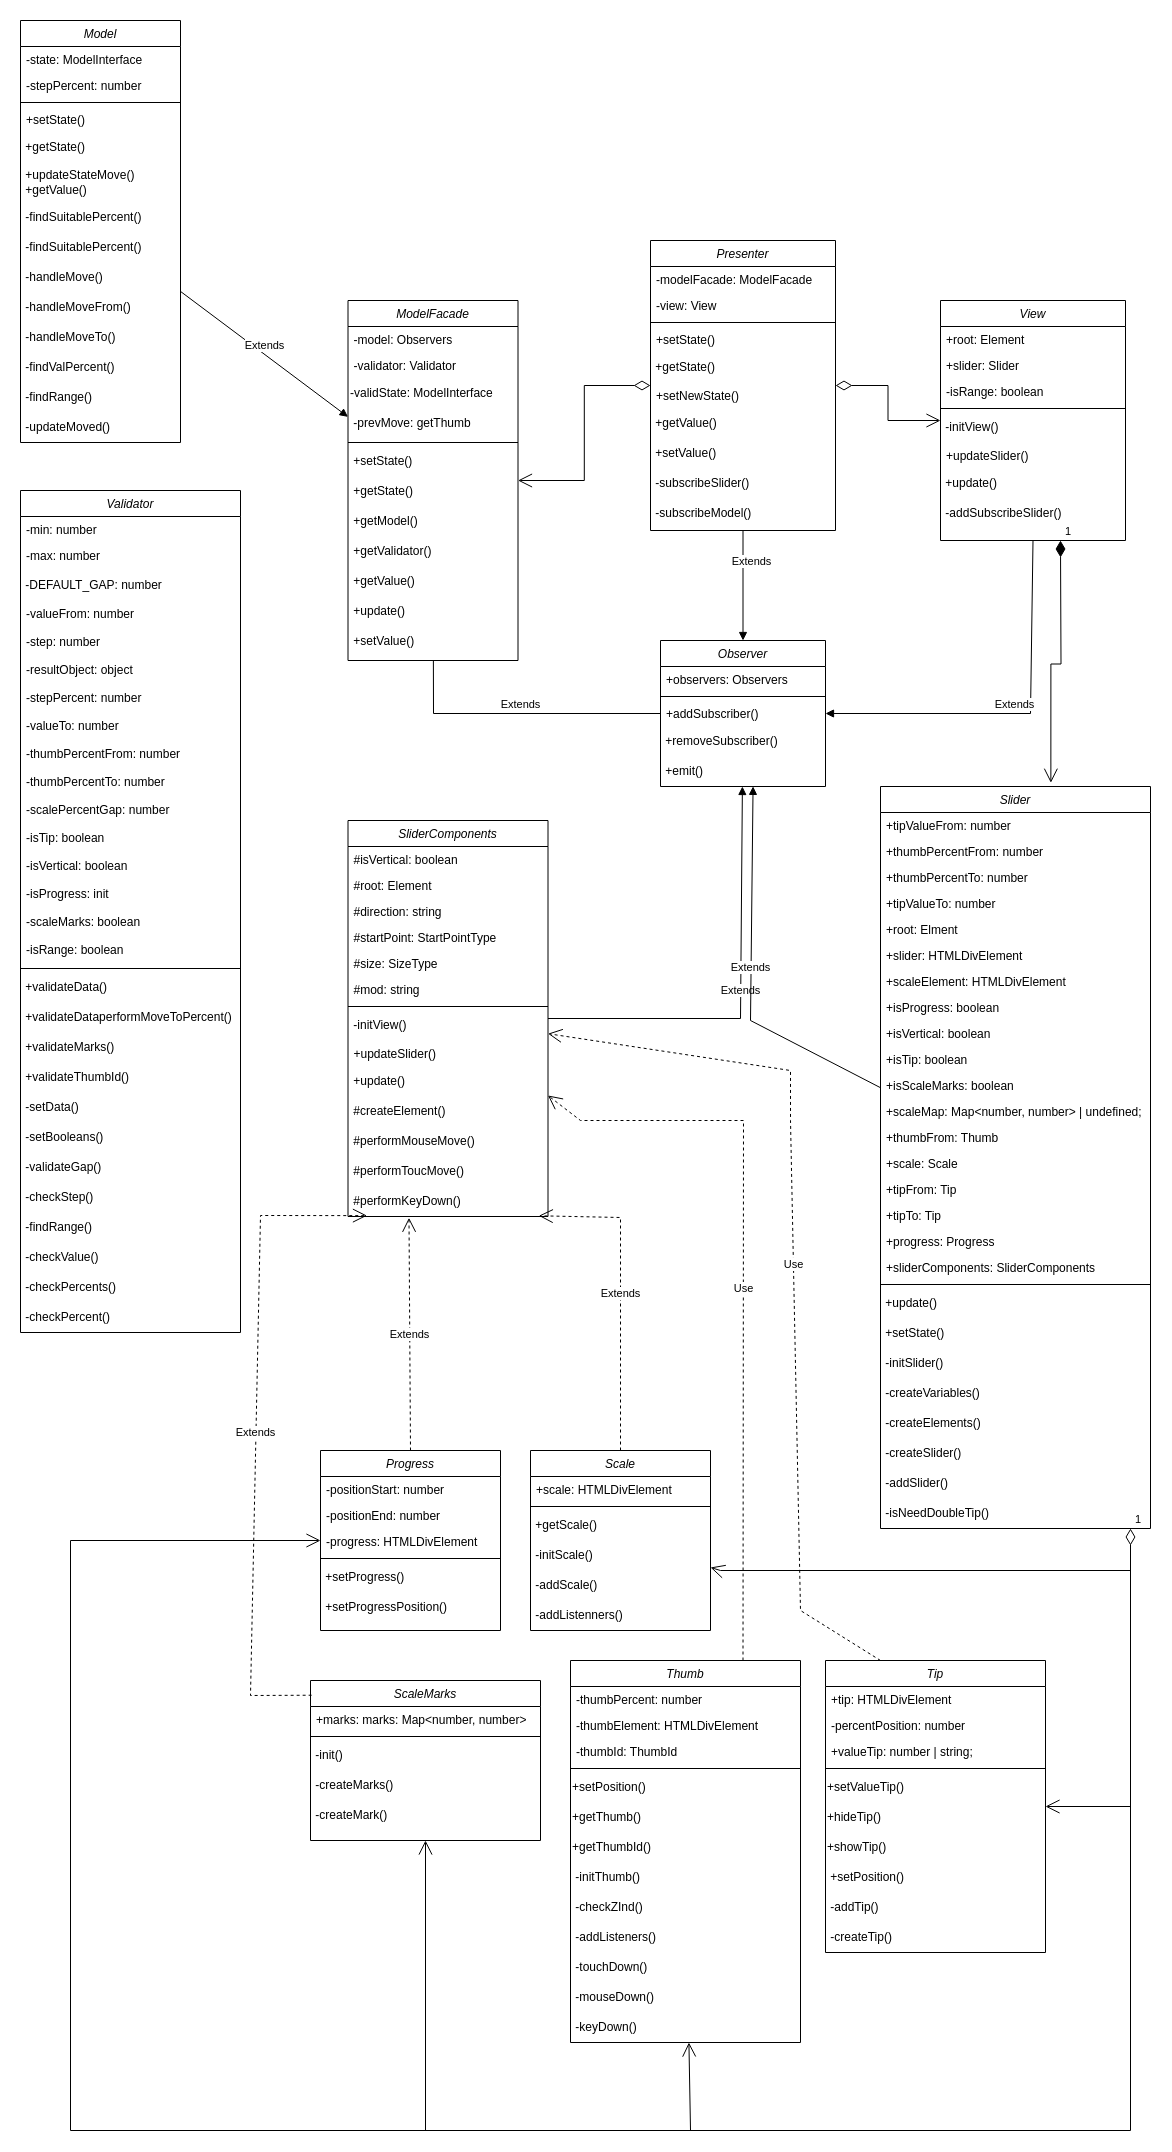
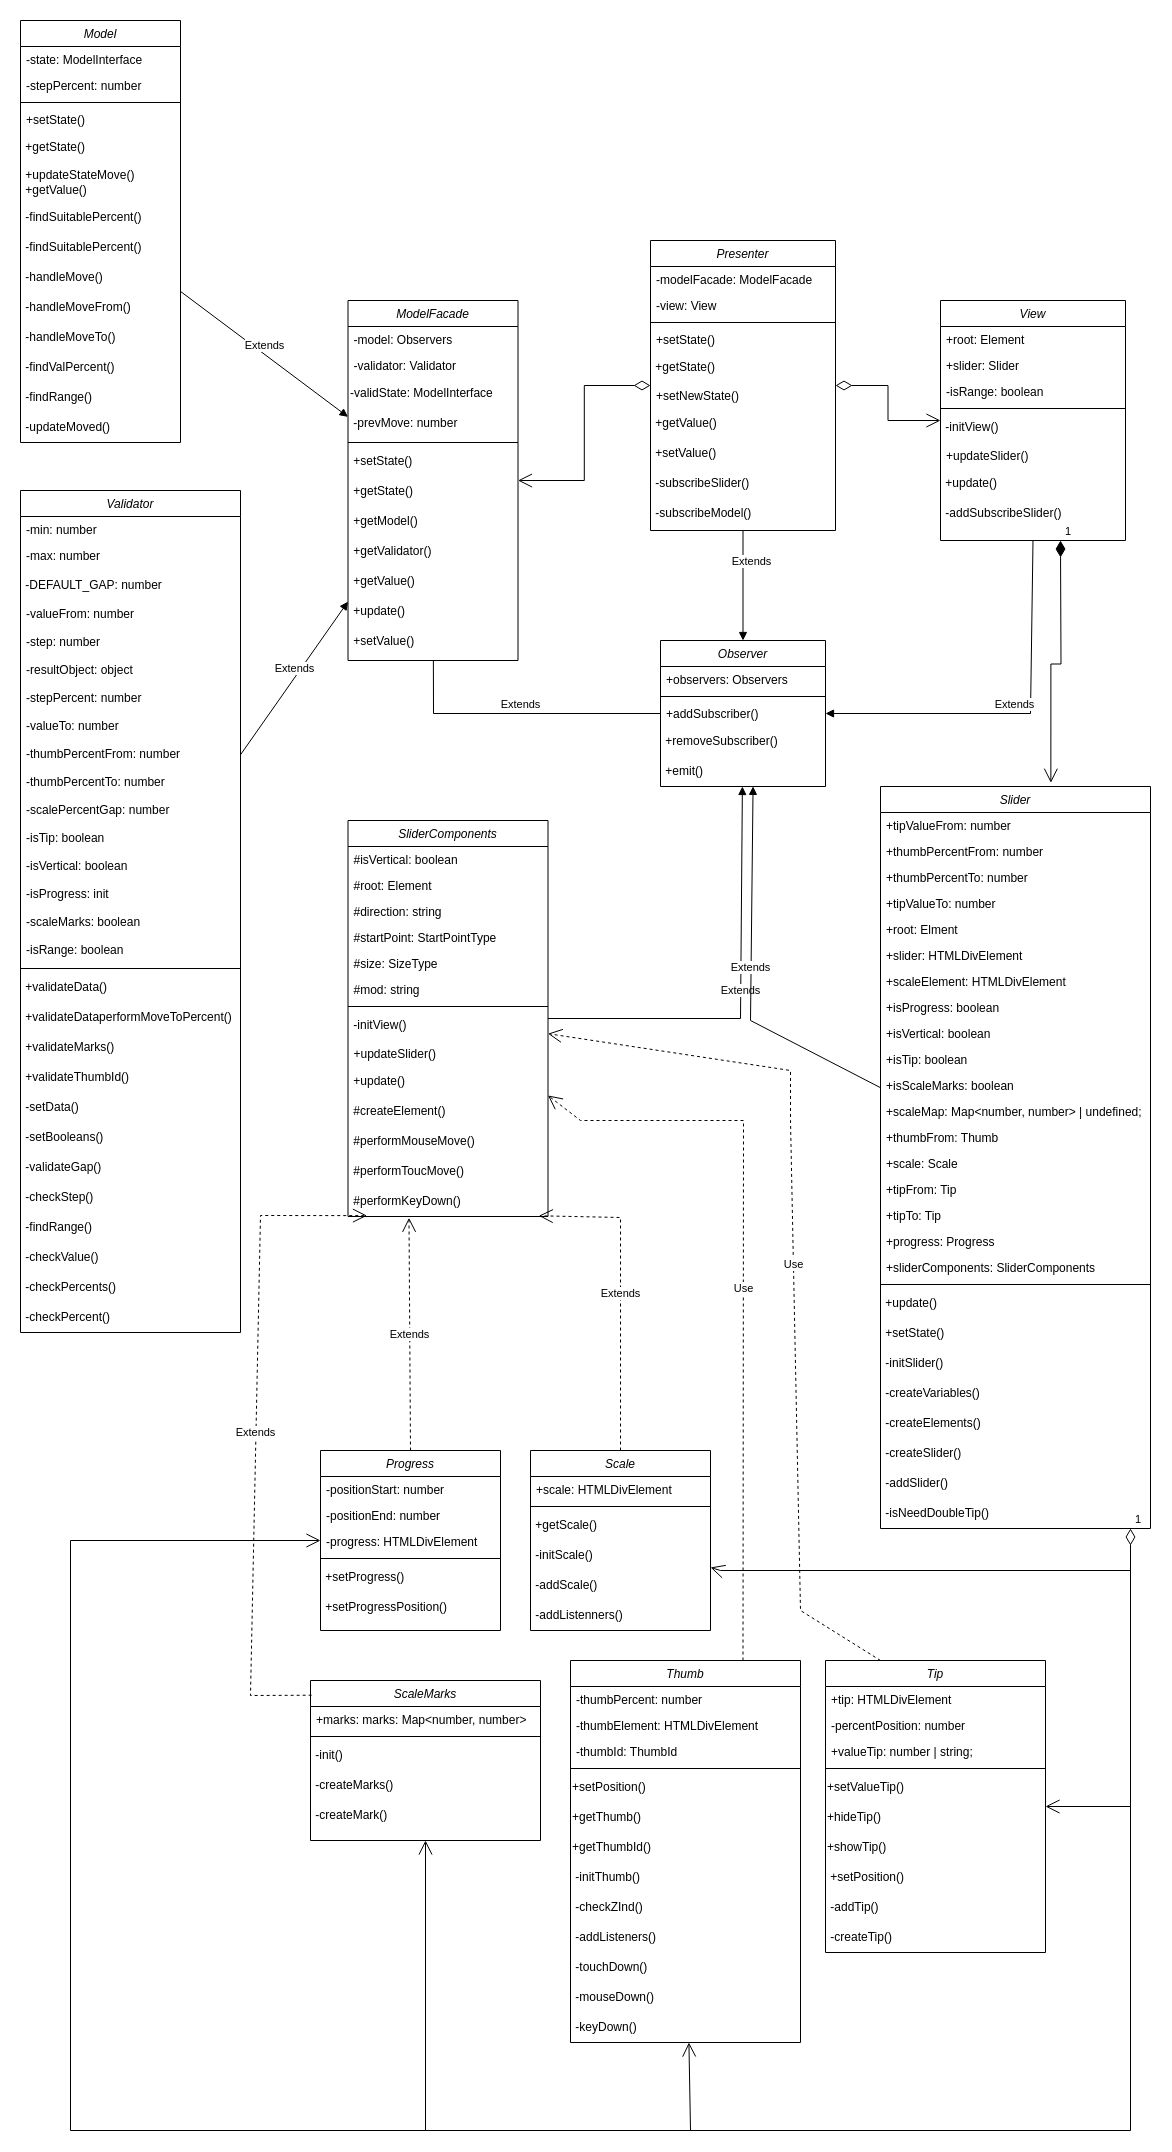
(411, 424) -> (405, 424)
none -> (292, 681)
